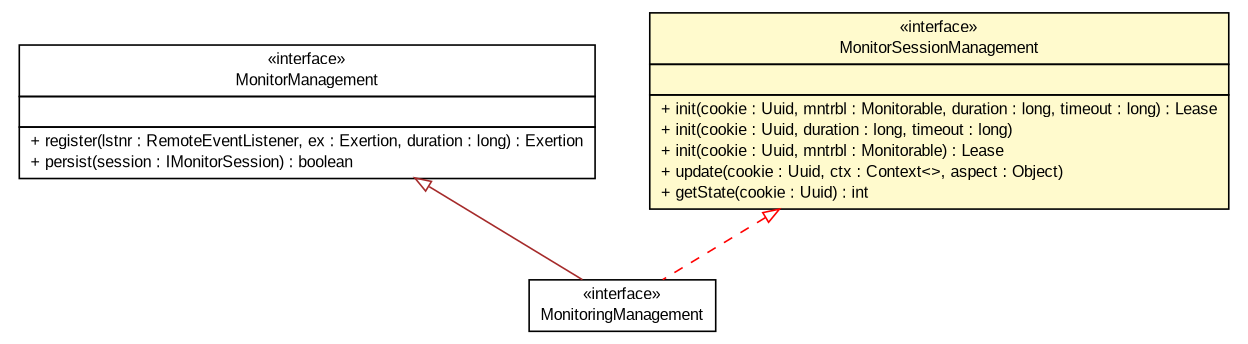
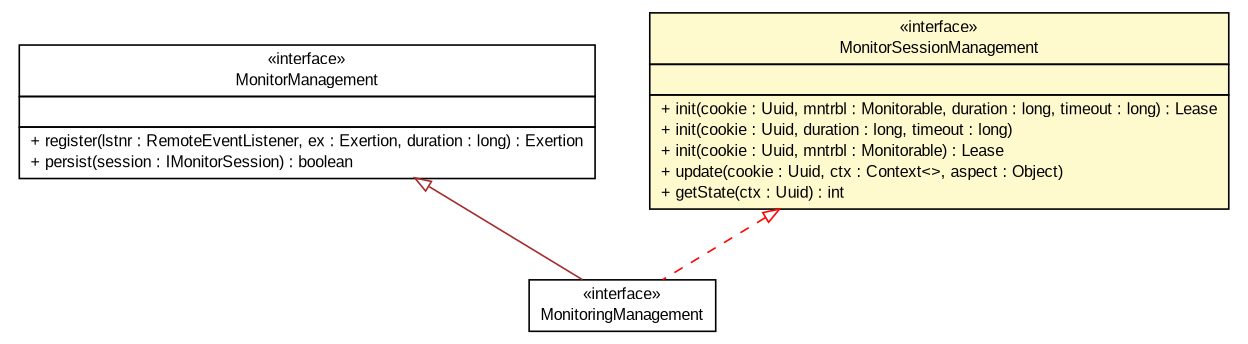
(766, 193) -> (754, 193)
